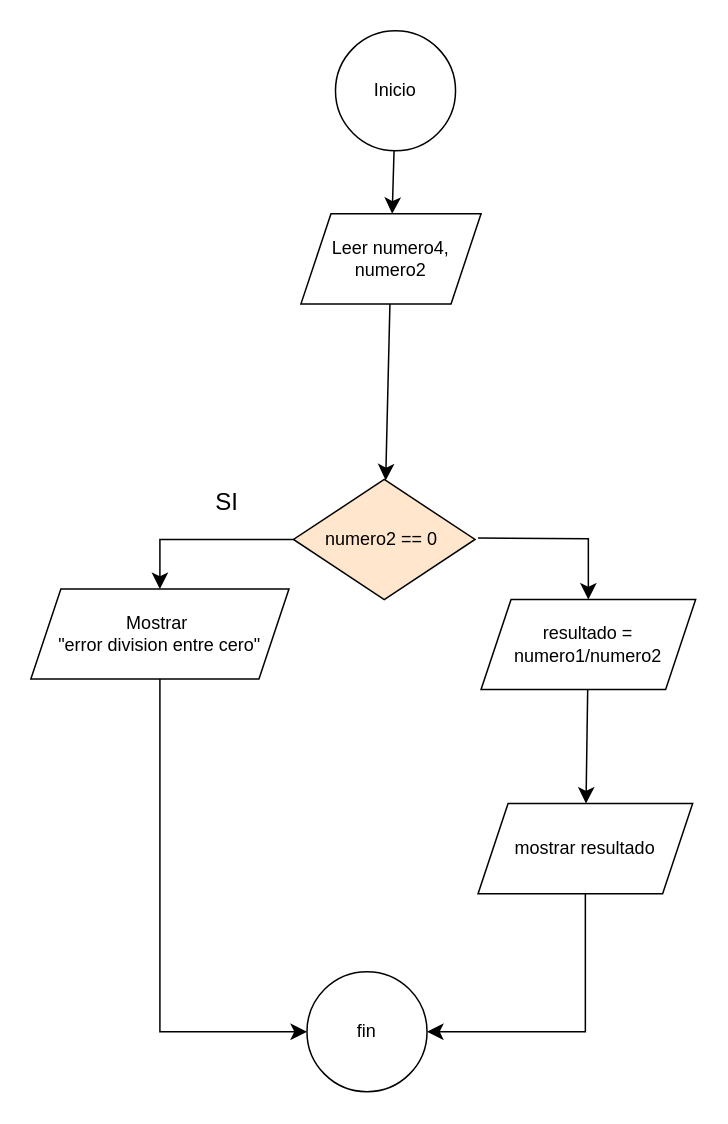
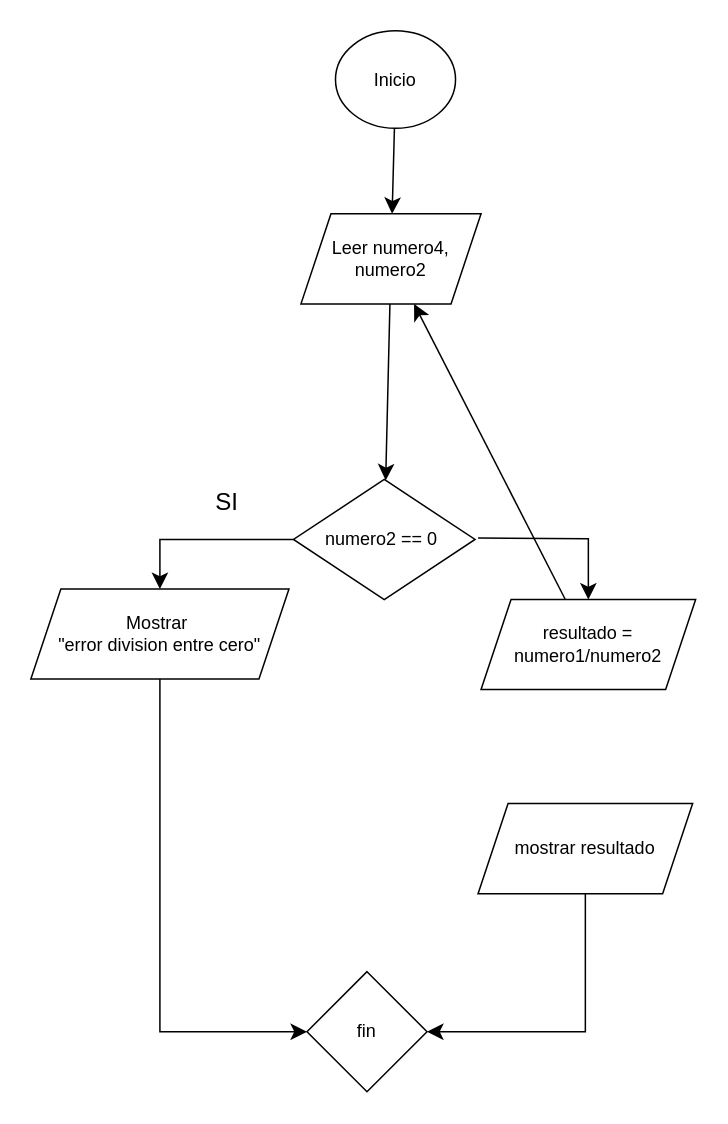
(395, 91) -> (395, 80)
(384, 539) -> (384, 539)
(587, 740) -> (492, 456)
(367, 1031) -> (367, 1031)
